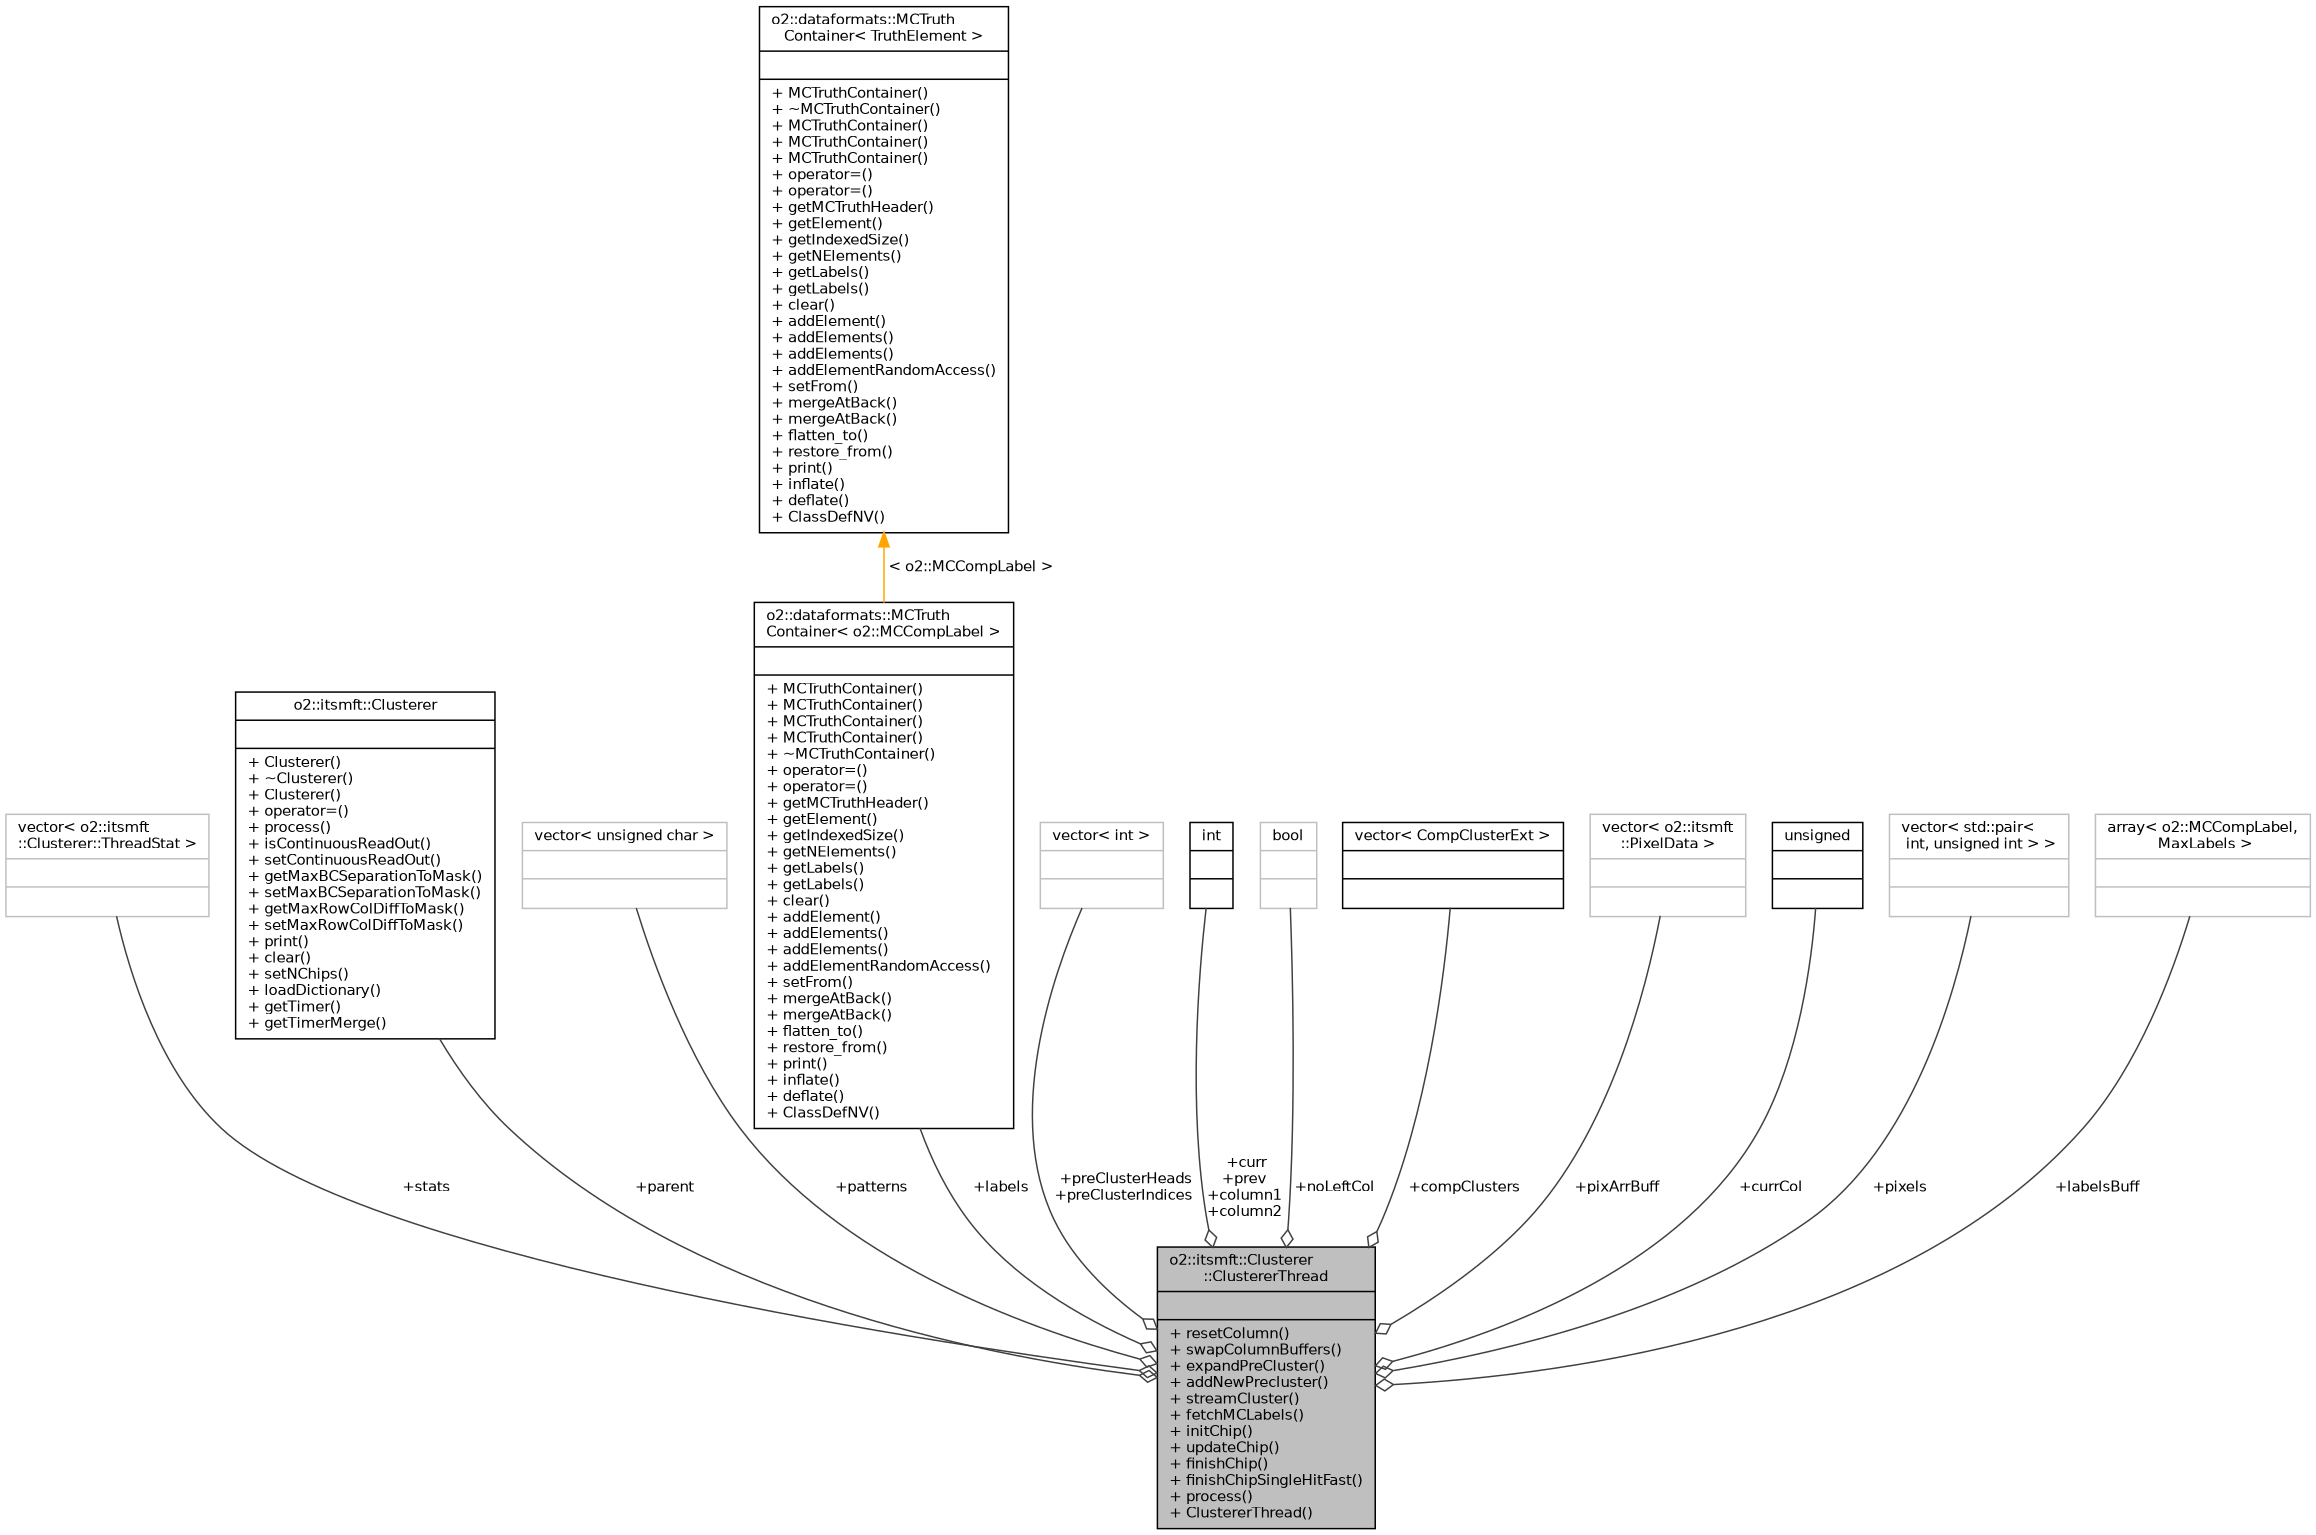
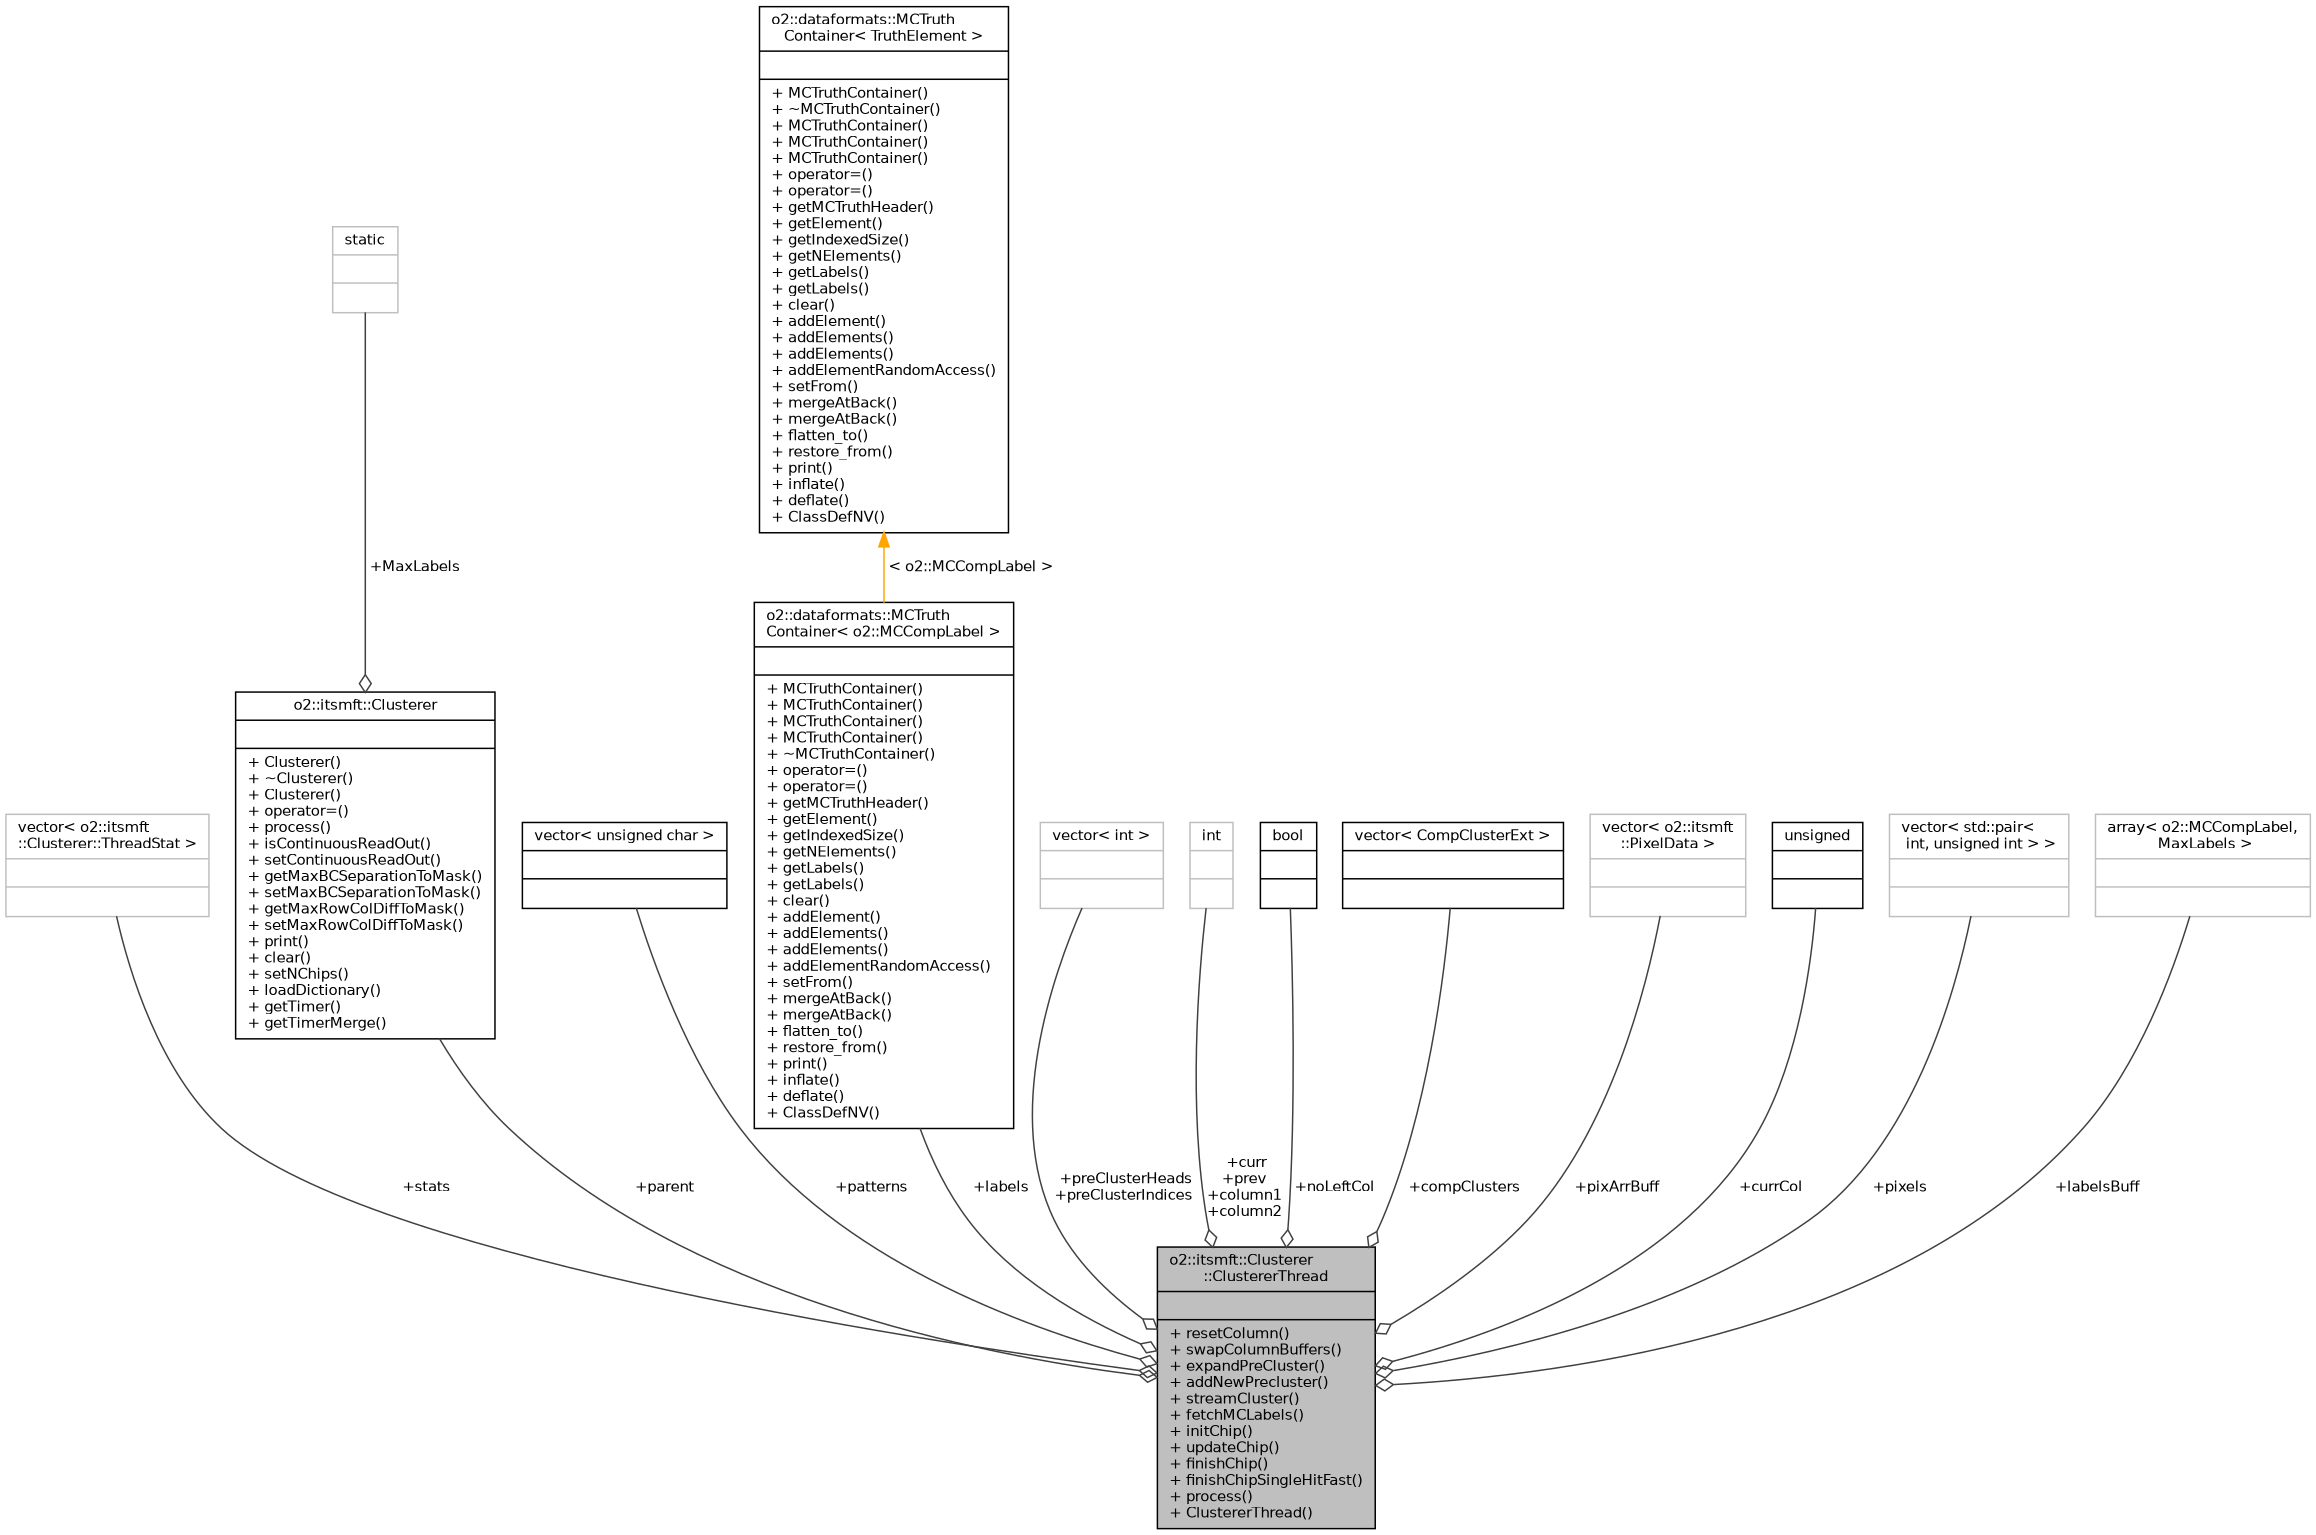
none -> (365, 270)
(625, 865) -> (625, 865)
(1211, 865) -> (1211, 865)
(1289, 865) -> (1289, 865)
